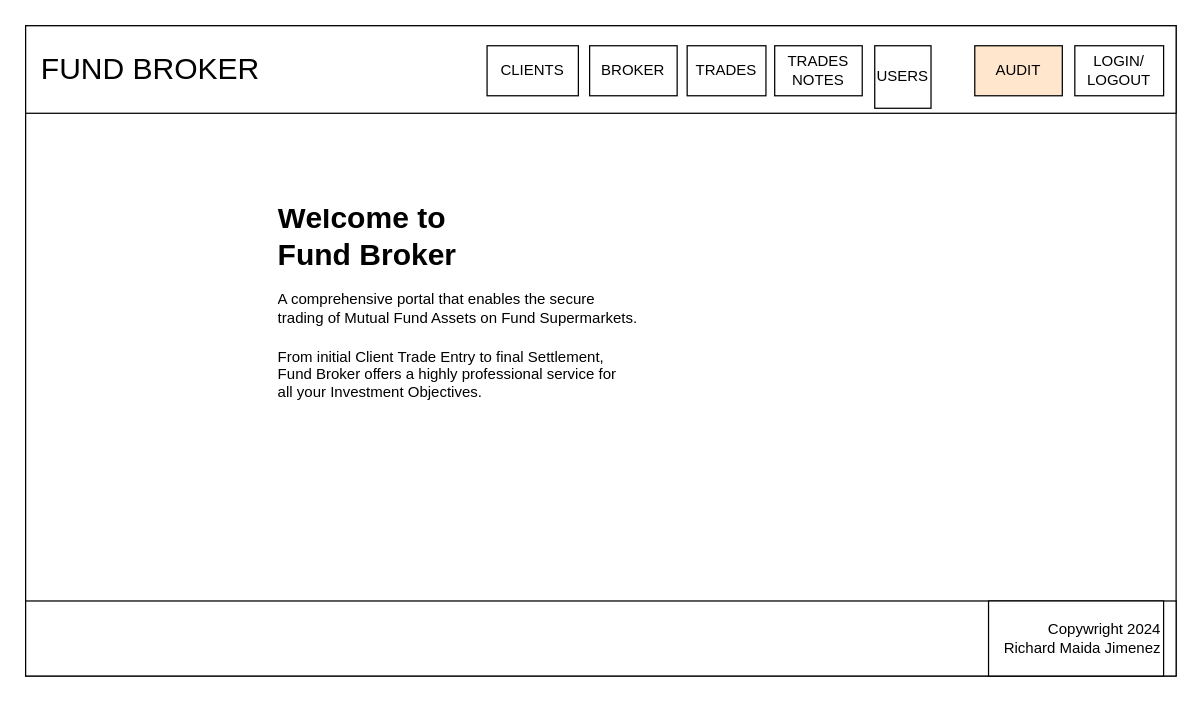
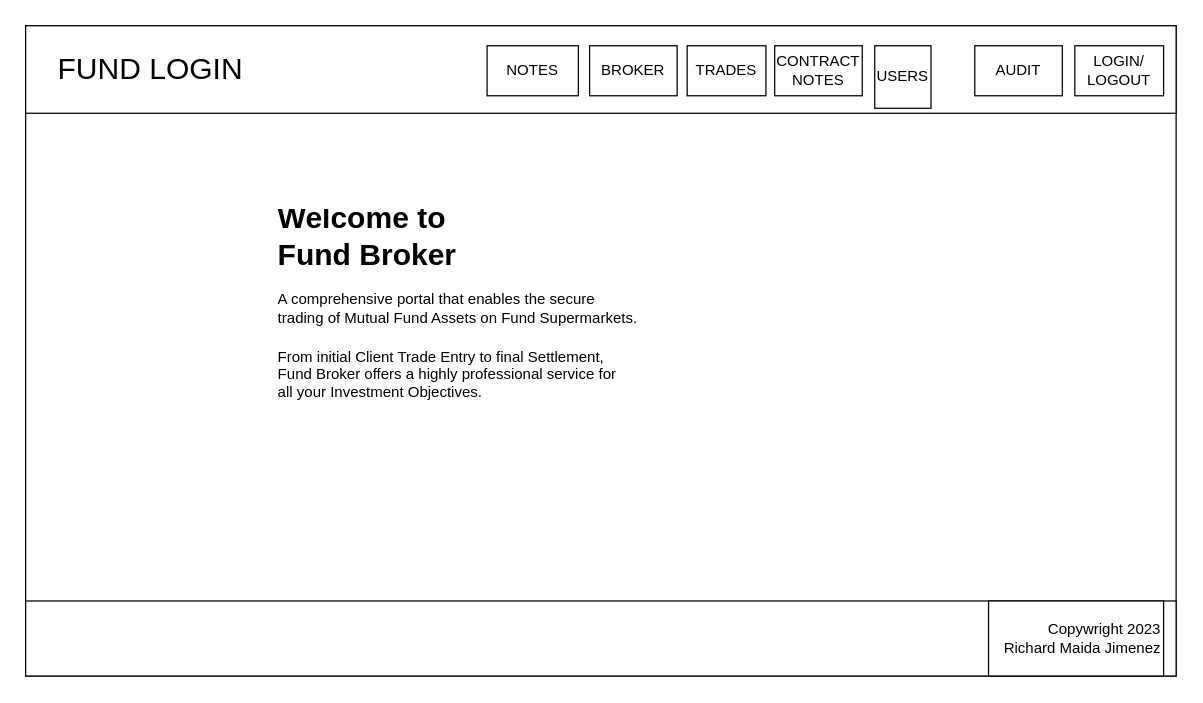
(151, 69) -> (151, 69)
(533, 71) -> (533, 71)
(818, 71) -> (818, 71)
(1018, 71) -> (1018, 71)
(1082, 638) -> (1082, 638)
